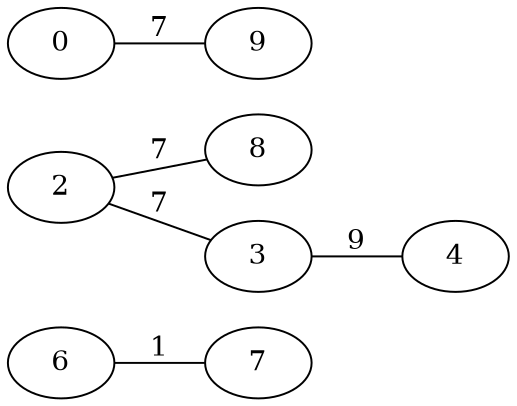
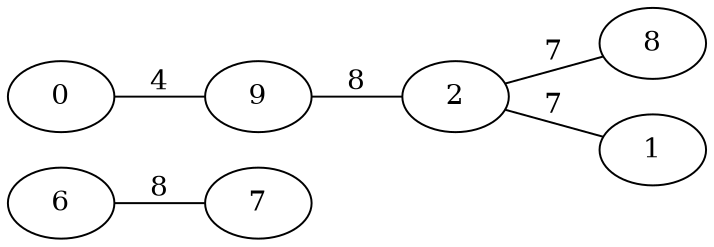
(160, 29) -> (160, 82)
none -> (357, 97)
(258, 256) -> (653, 150)
(456, 256) -> none
(160, 348) -> (160, 188)
